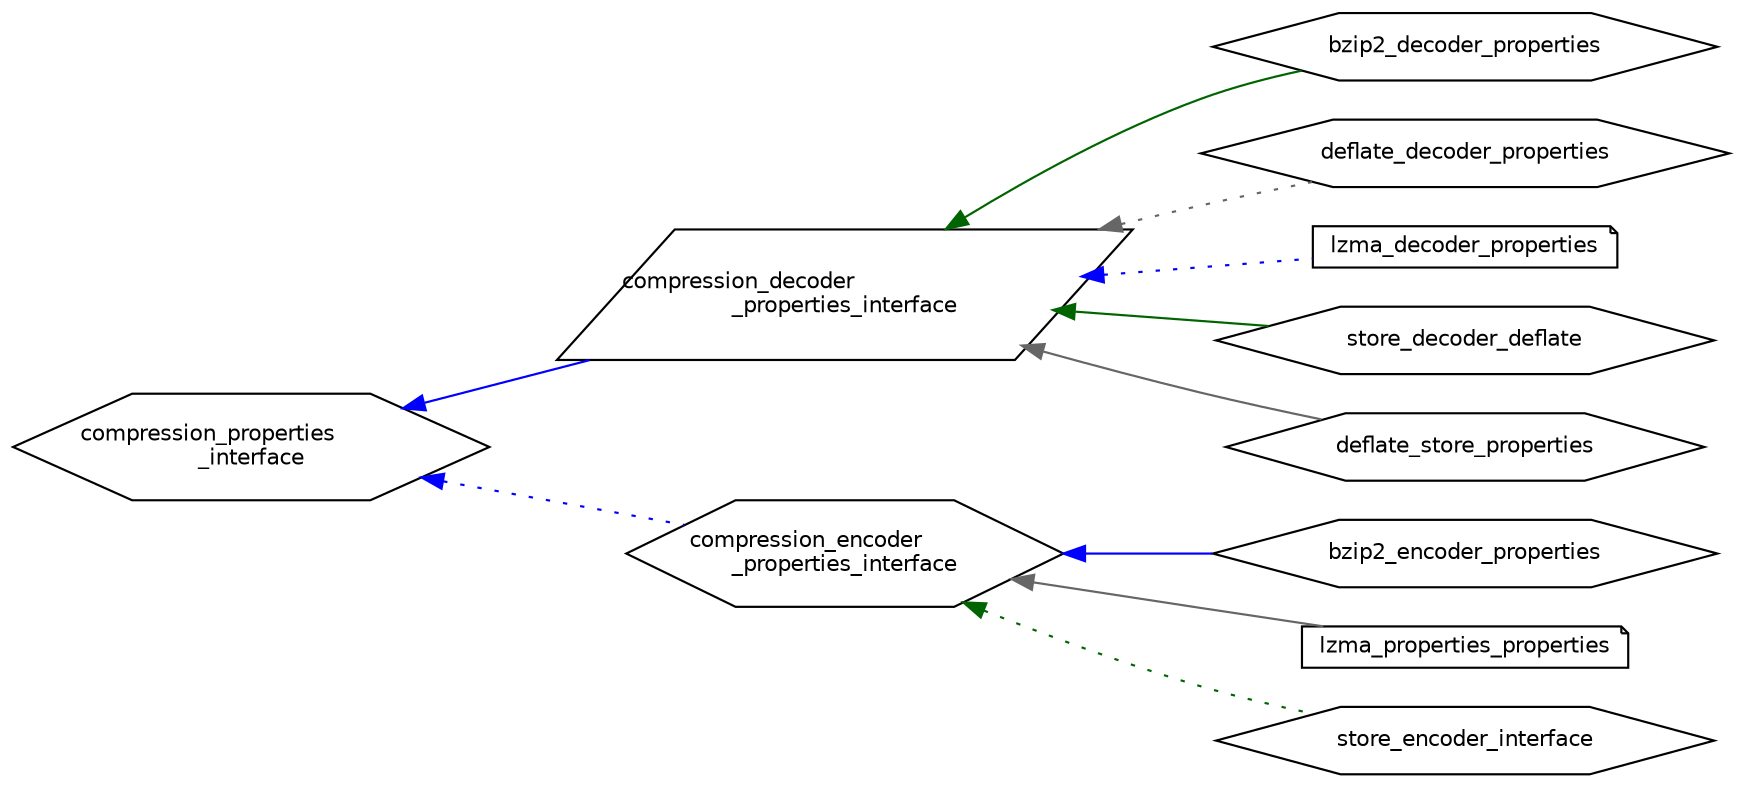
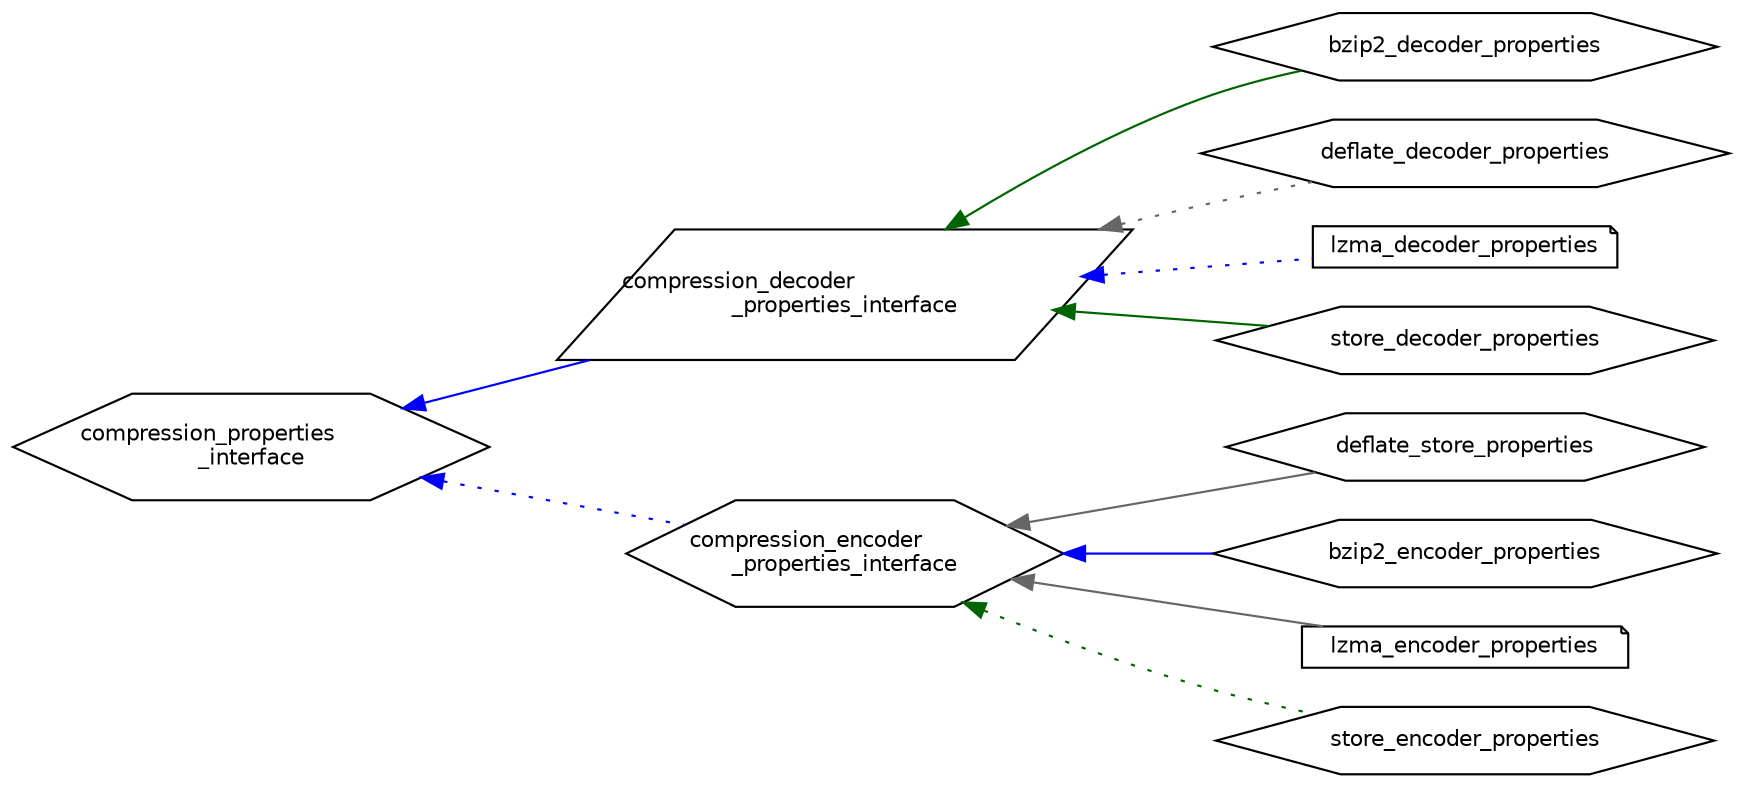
(1465, 340) -> (1465, 340)
(1182, 388) -> (1172, 497)
(1465, 647) -> (1465, 647)
(1465, 741) -> (1465, 741)
